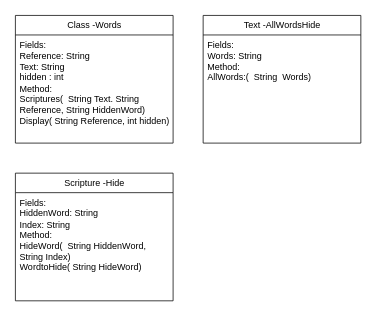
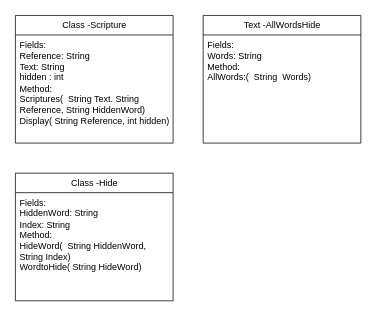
(95, 25) -> (95, 25)
(95, 183) -> (95, 183)
